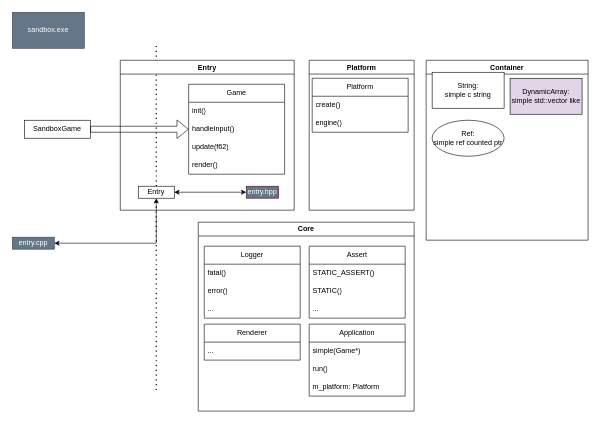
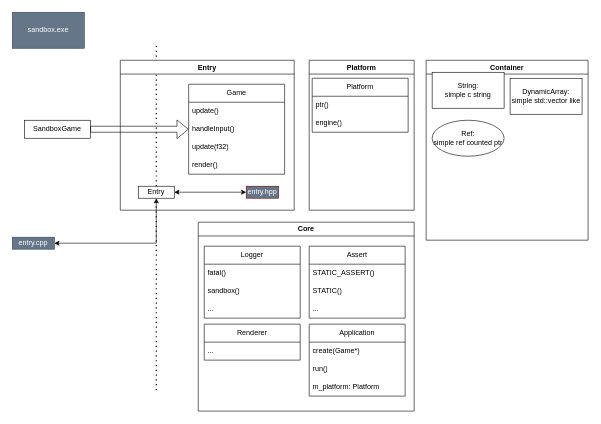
(546, 96) -> (546, 96)
(332, 105) -> (326, 105)
(203, 111) -> (208, 111)
(214, 147) -> (214, 147)
(222, 291) -> (226, 291)
(337, 351) -> (339, 351)
